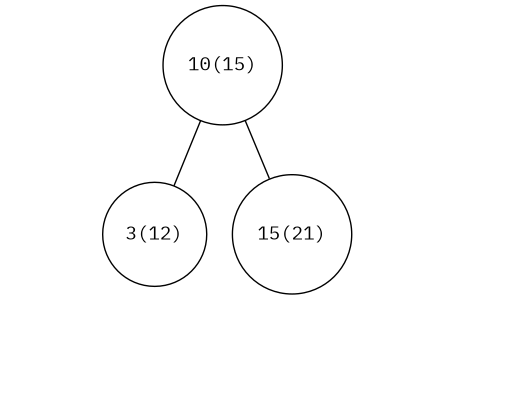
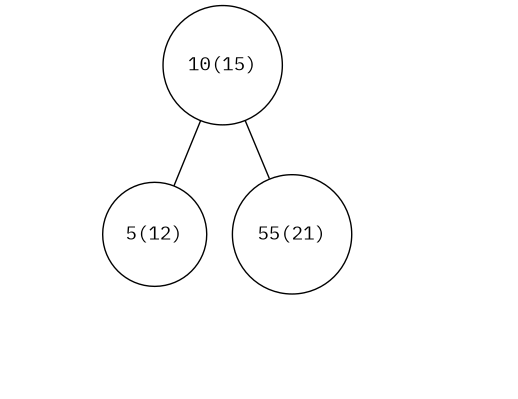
(155, 234) -> (155, 234)
(292, 234) -> (292, 234)
